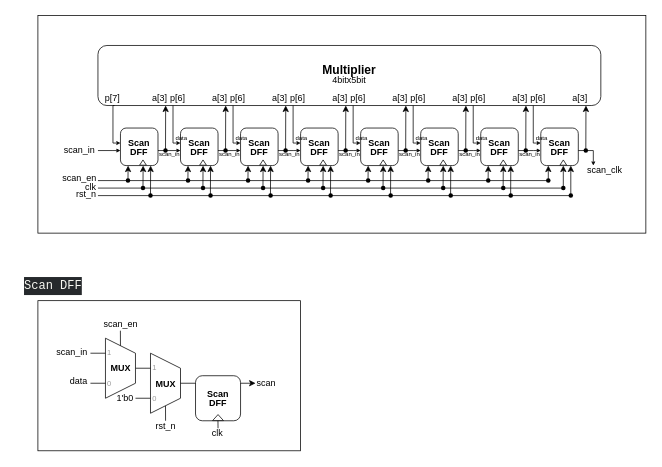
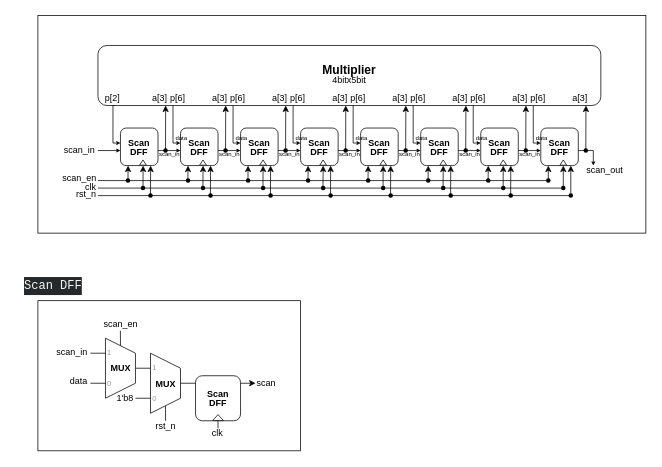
(113, 99) -> (113, 99)
(605, 170) -> (605, 170)
(125, 398) -> (125, 398)
